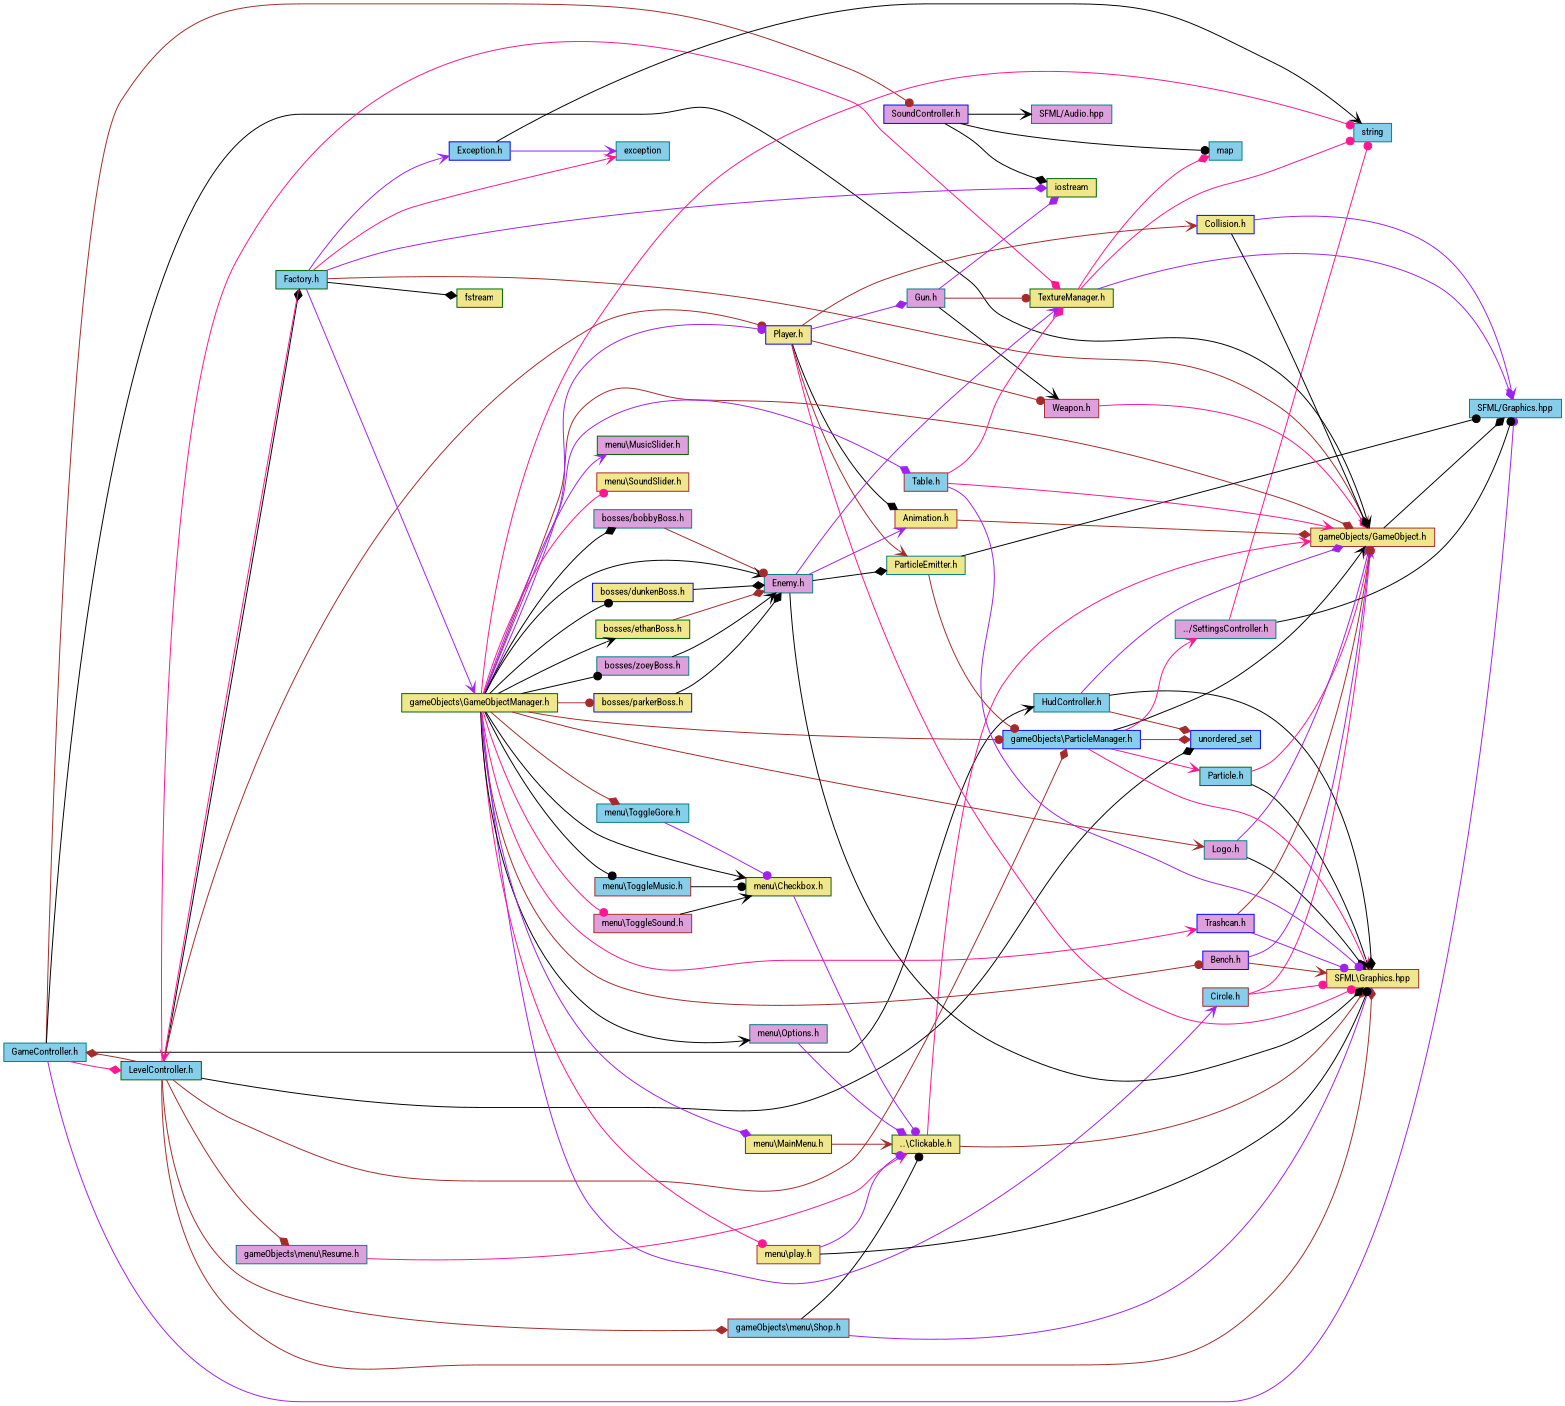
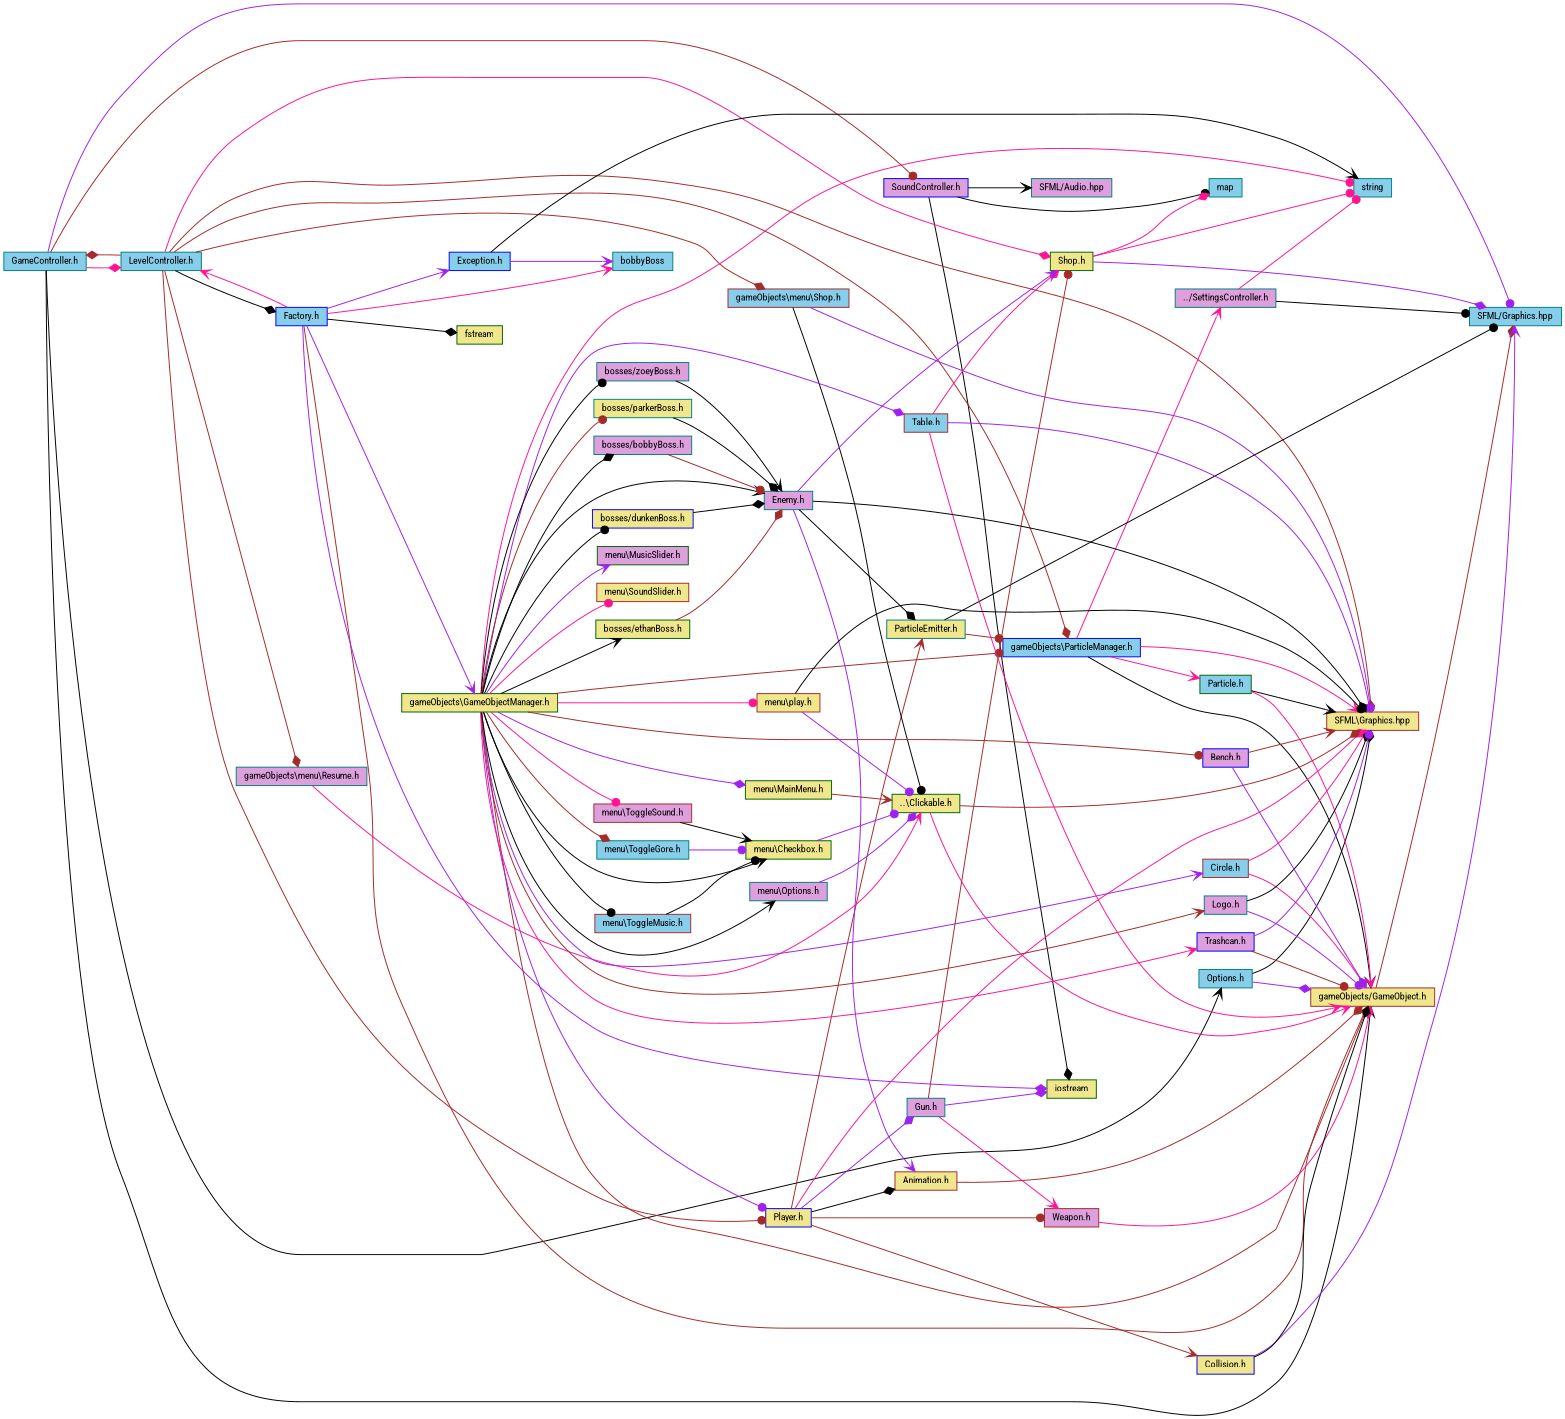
(643, 151) -> (643, 261)
(302, 280) -> (302, 317)
(1072, 298) -> (1072, 261)
(1006, 359) -> (995, 1159)
(1440, 477) -> (1450, 664)
(643, 703) -> (643, 409)
(1072, 703) -> (1226, 979)
(1226, 740) -> none
(1338, 787) -> (1306, 912)
(161, 1071) -> (161, 261)
